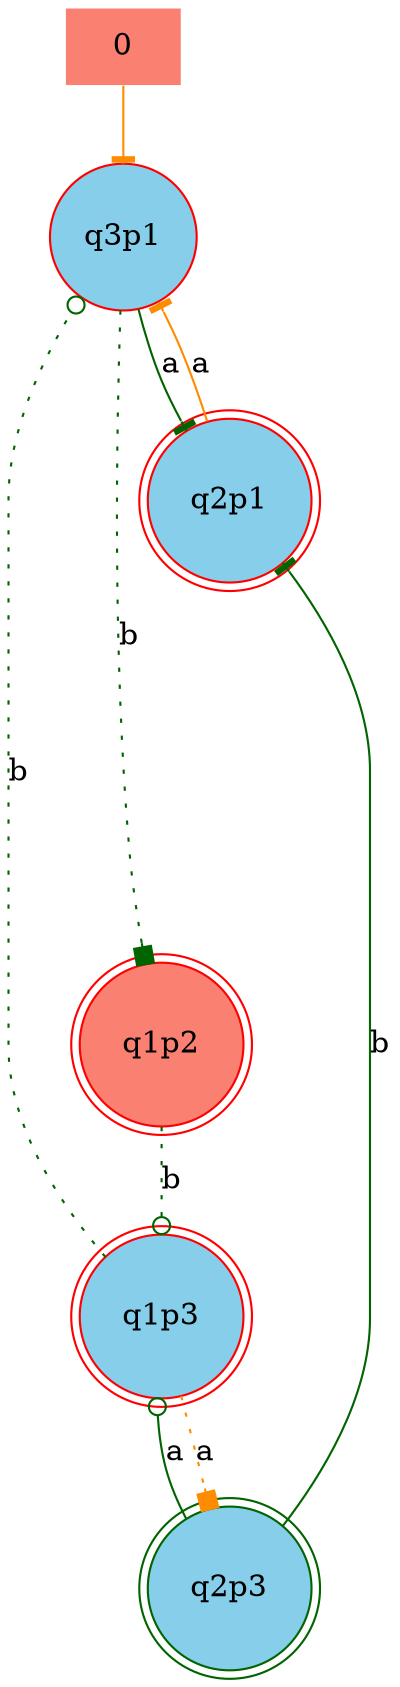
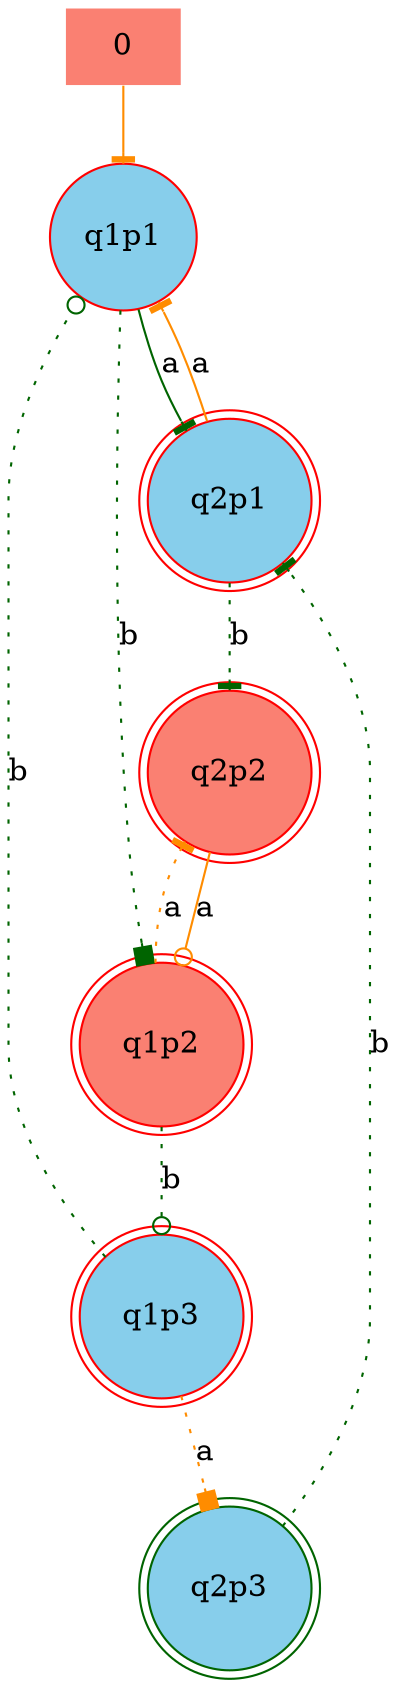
(123, 237) -> (123, 237)
none -> (230, 773)
(370, 1050) -> (370, 1050)
(166, 1469) -> none
